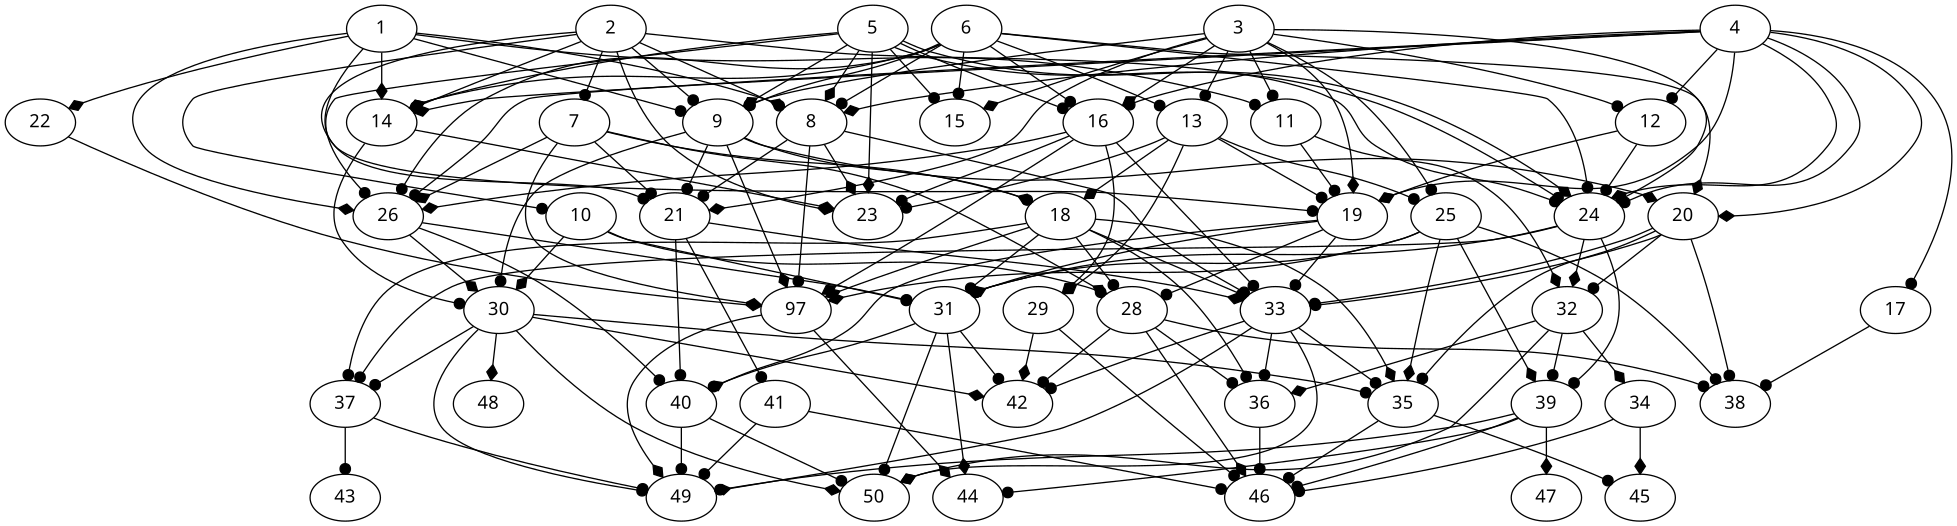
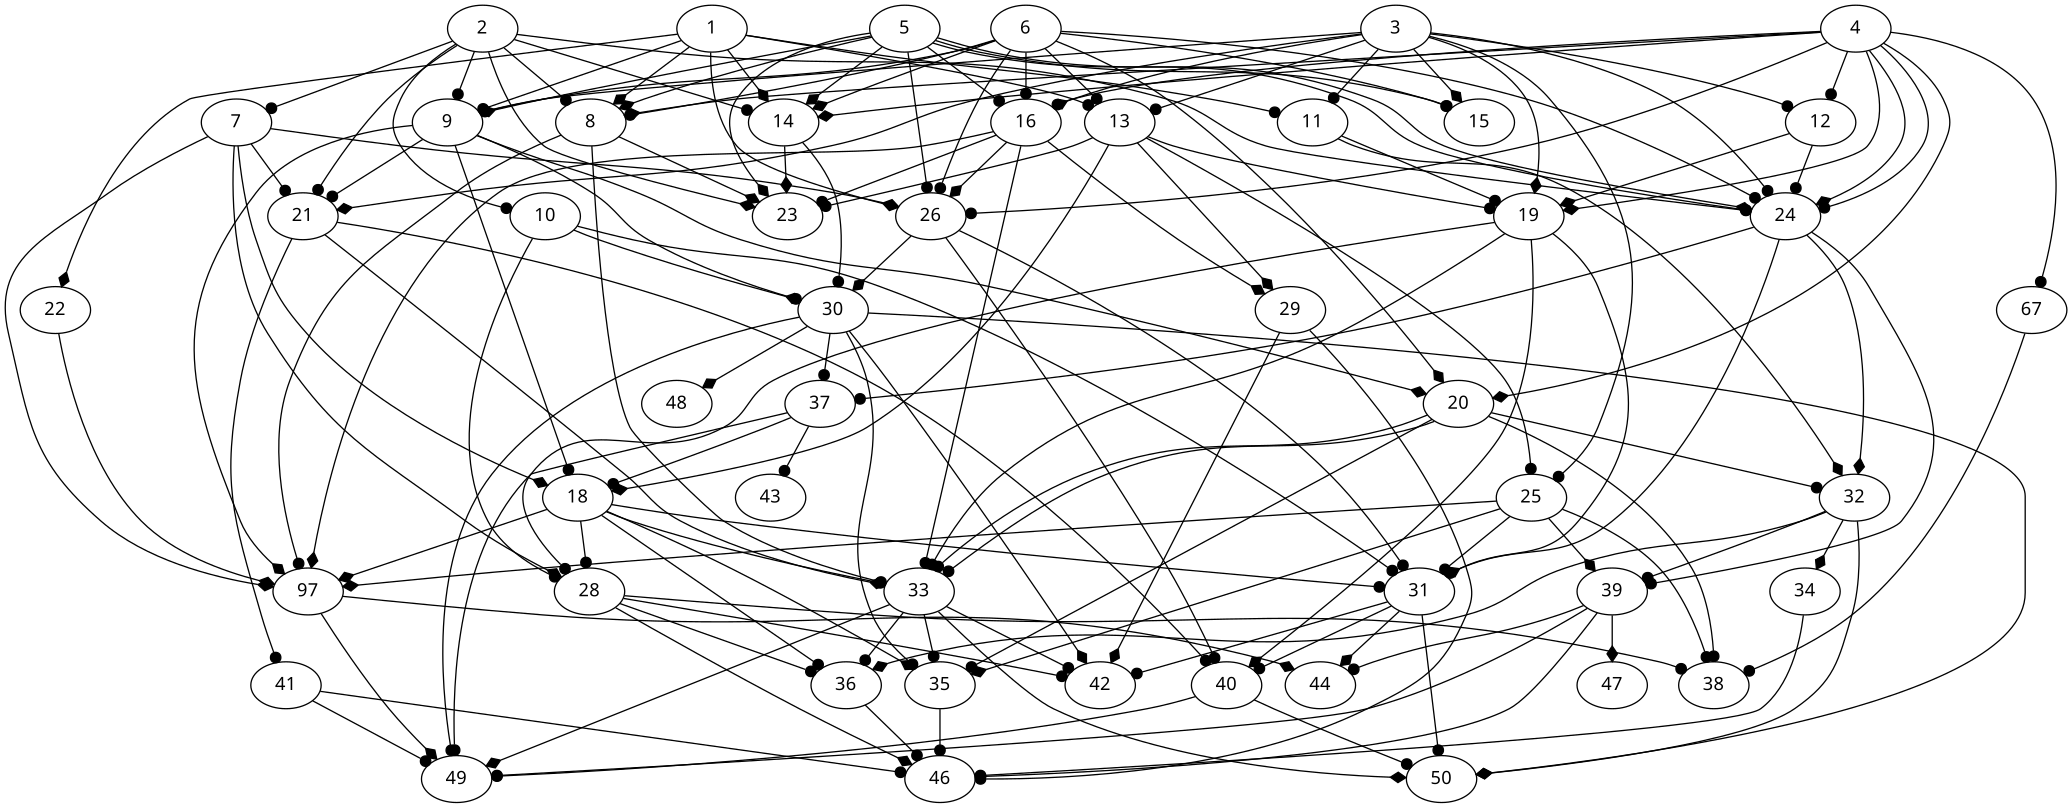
(748, 166) -> none
(682, 190) -> (915, 64)
(714, 242) -> (705, 451)
(1896, 310) -> (2032, 310)
(1640, 498) -> none
